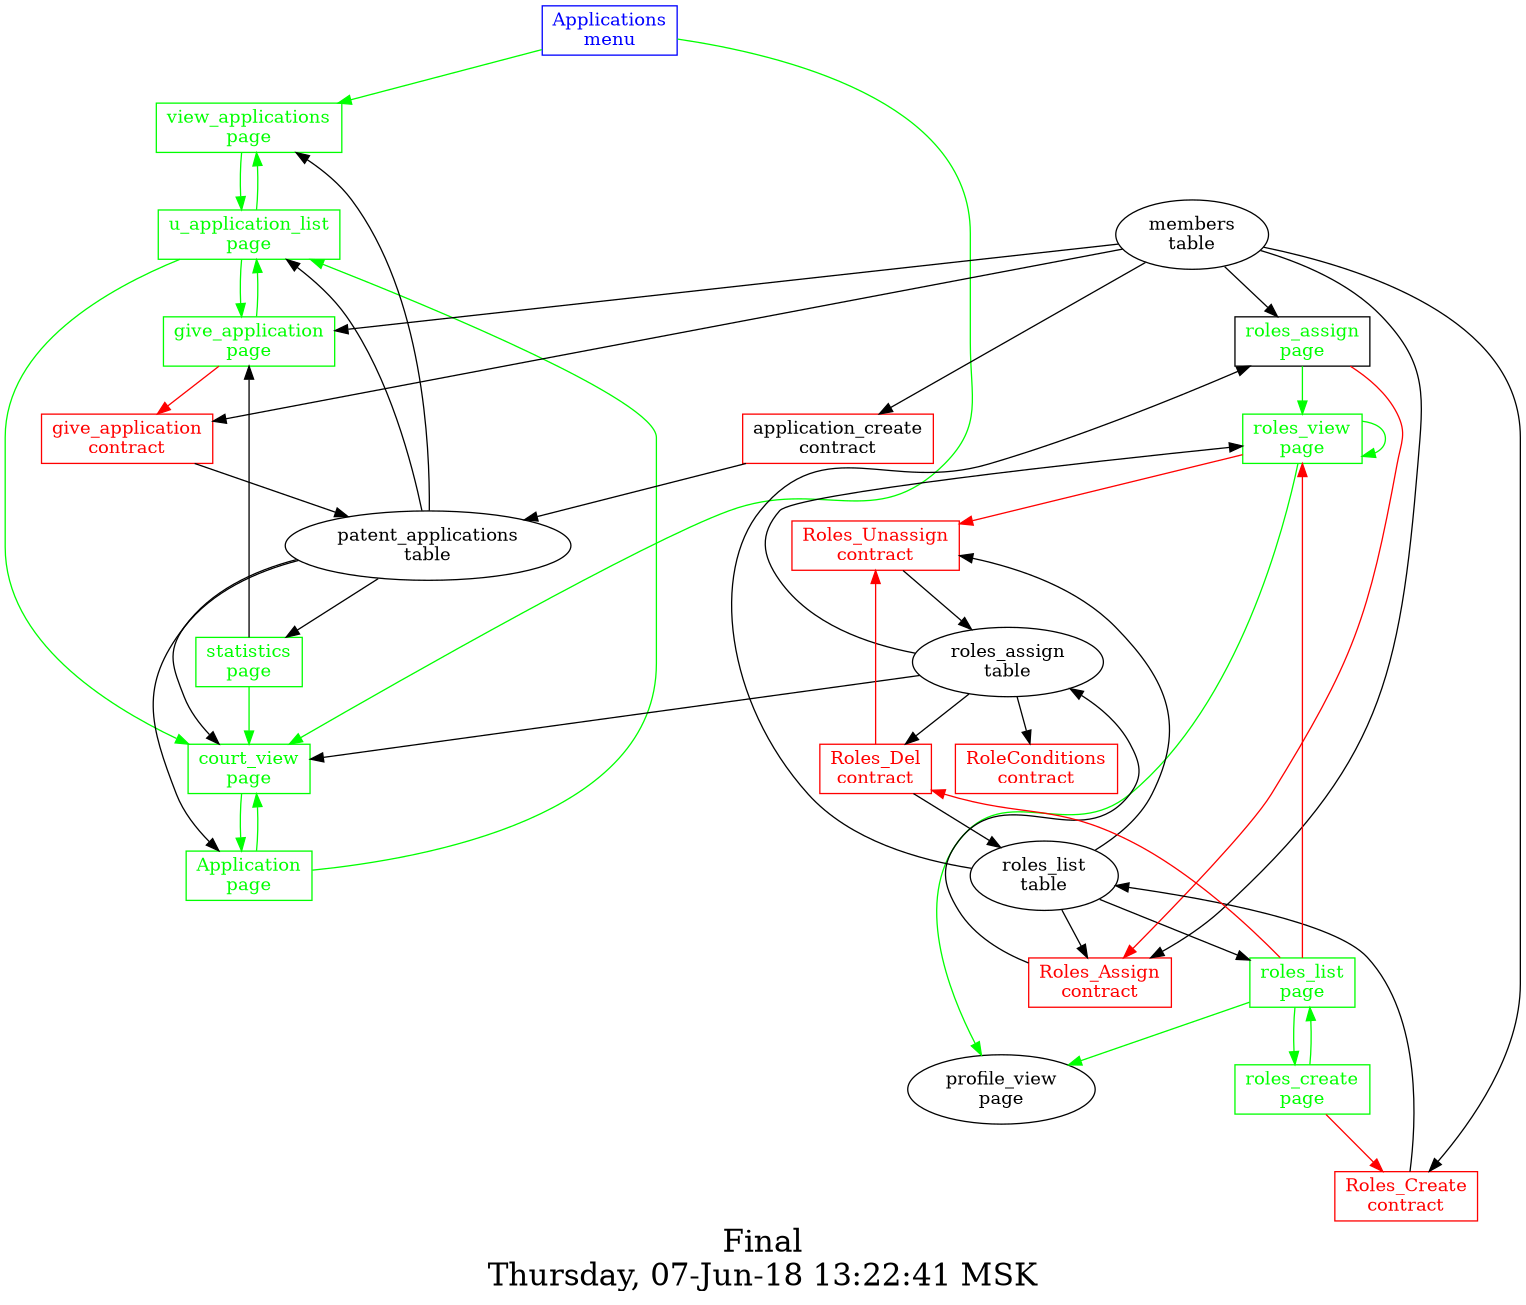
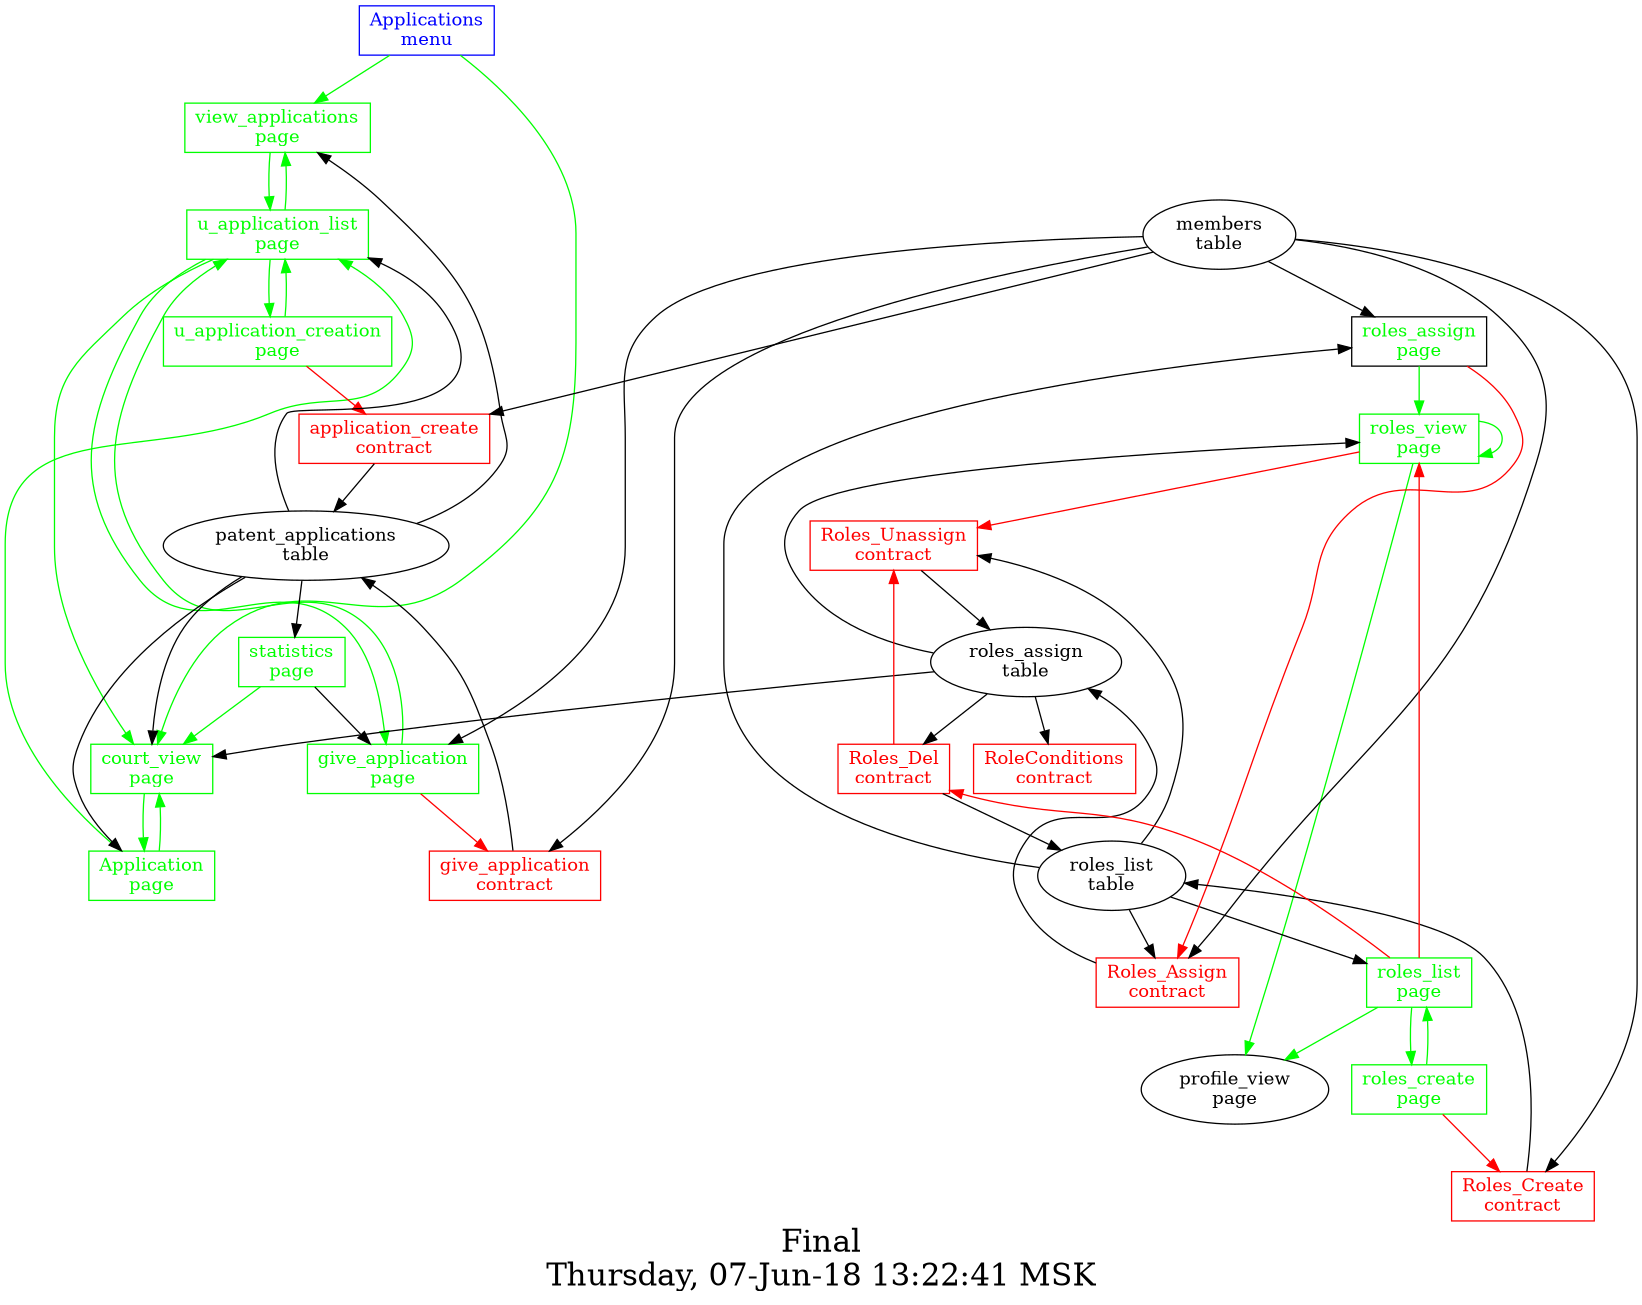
none -> (278, 341)
(838, 439) -> (394, 439)
